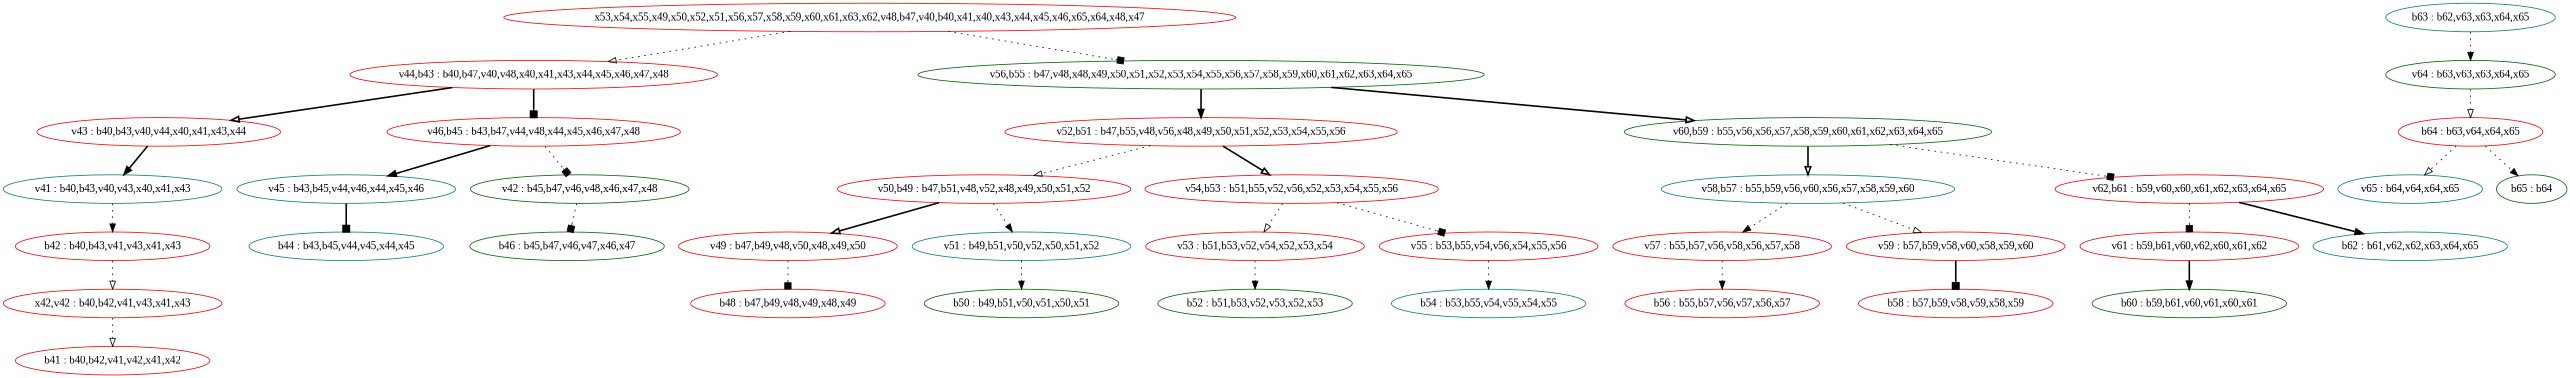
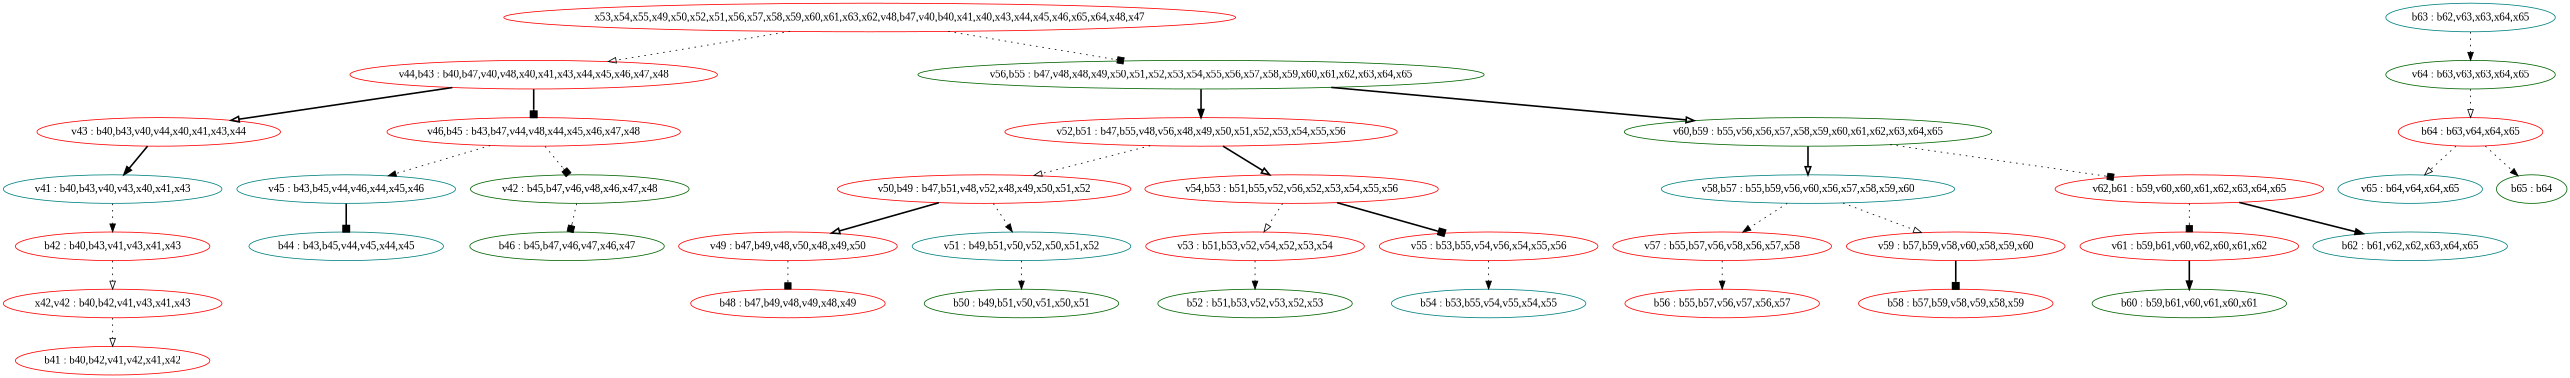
(443, 160) -> (443, 160)
(1387, 217) -> (1387, 217)
